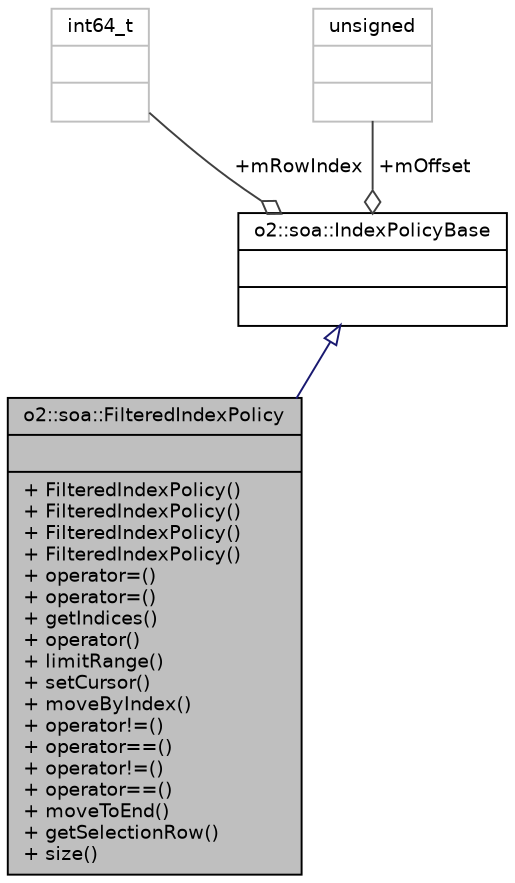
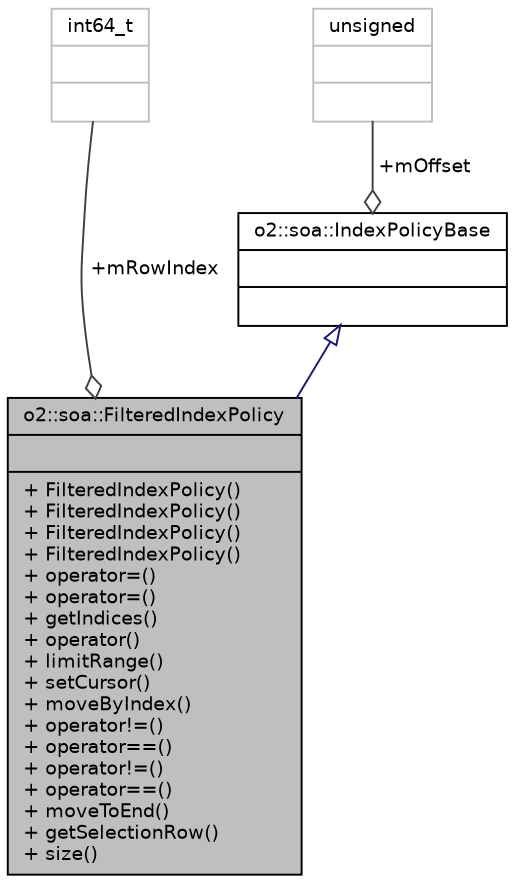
(204, 159) -> (83, 248)
